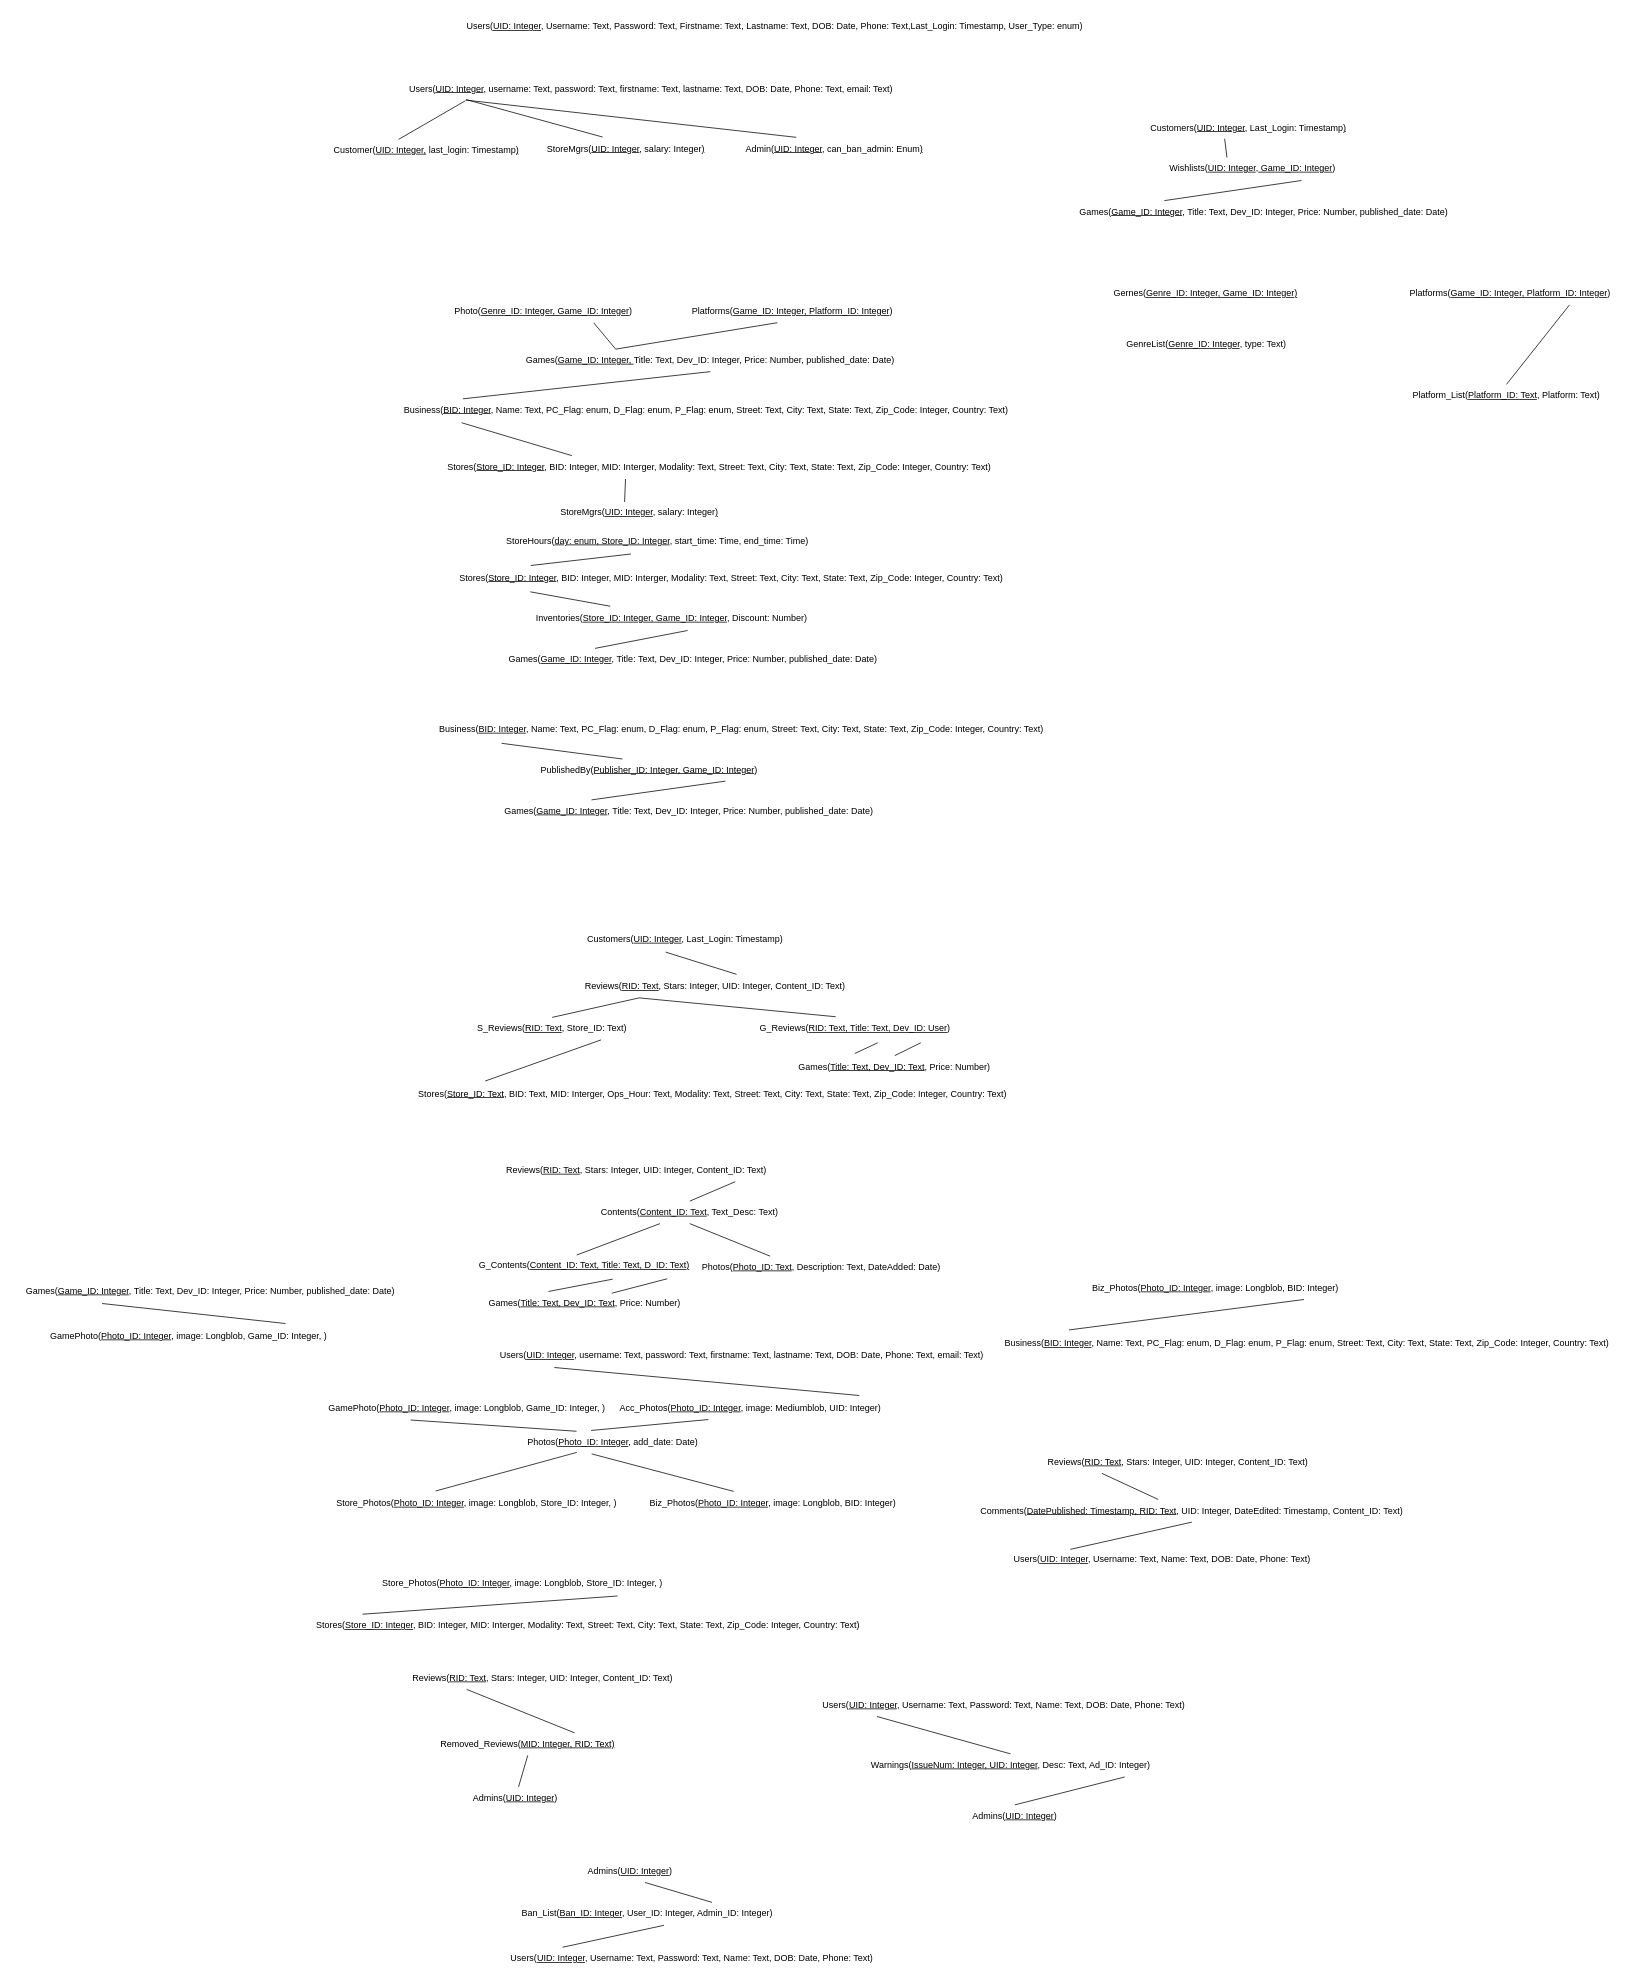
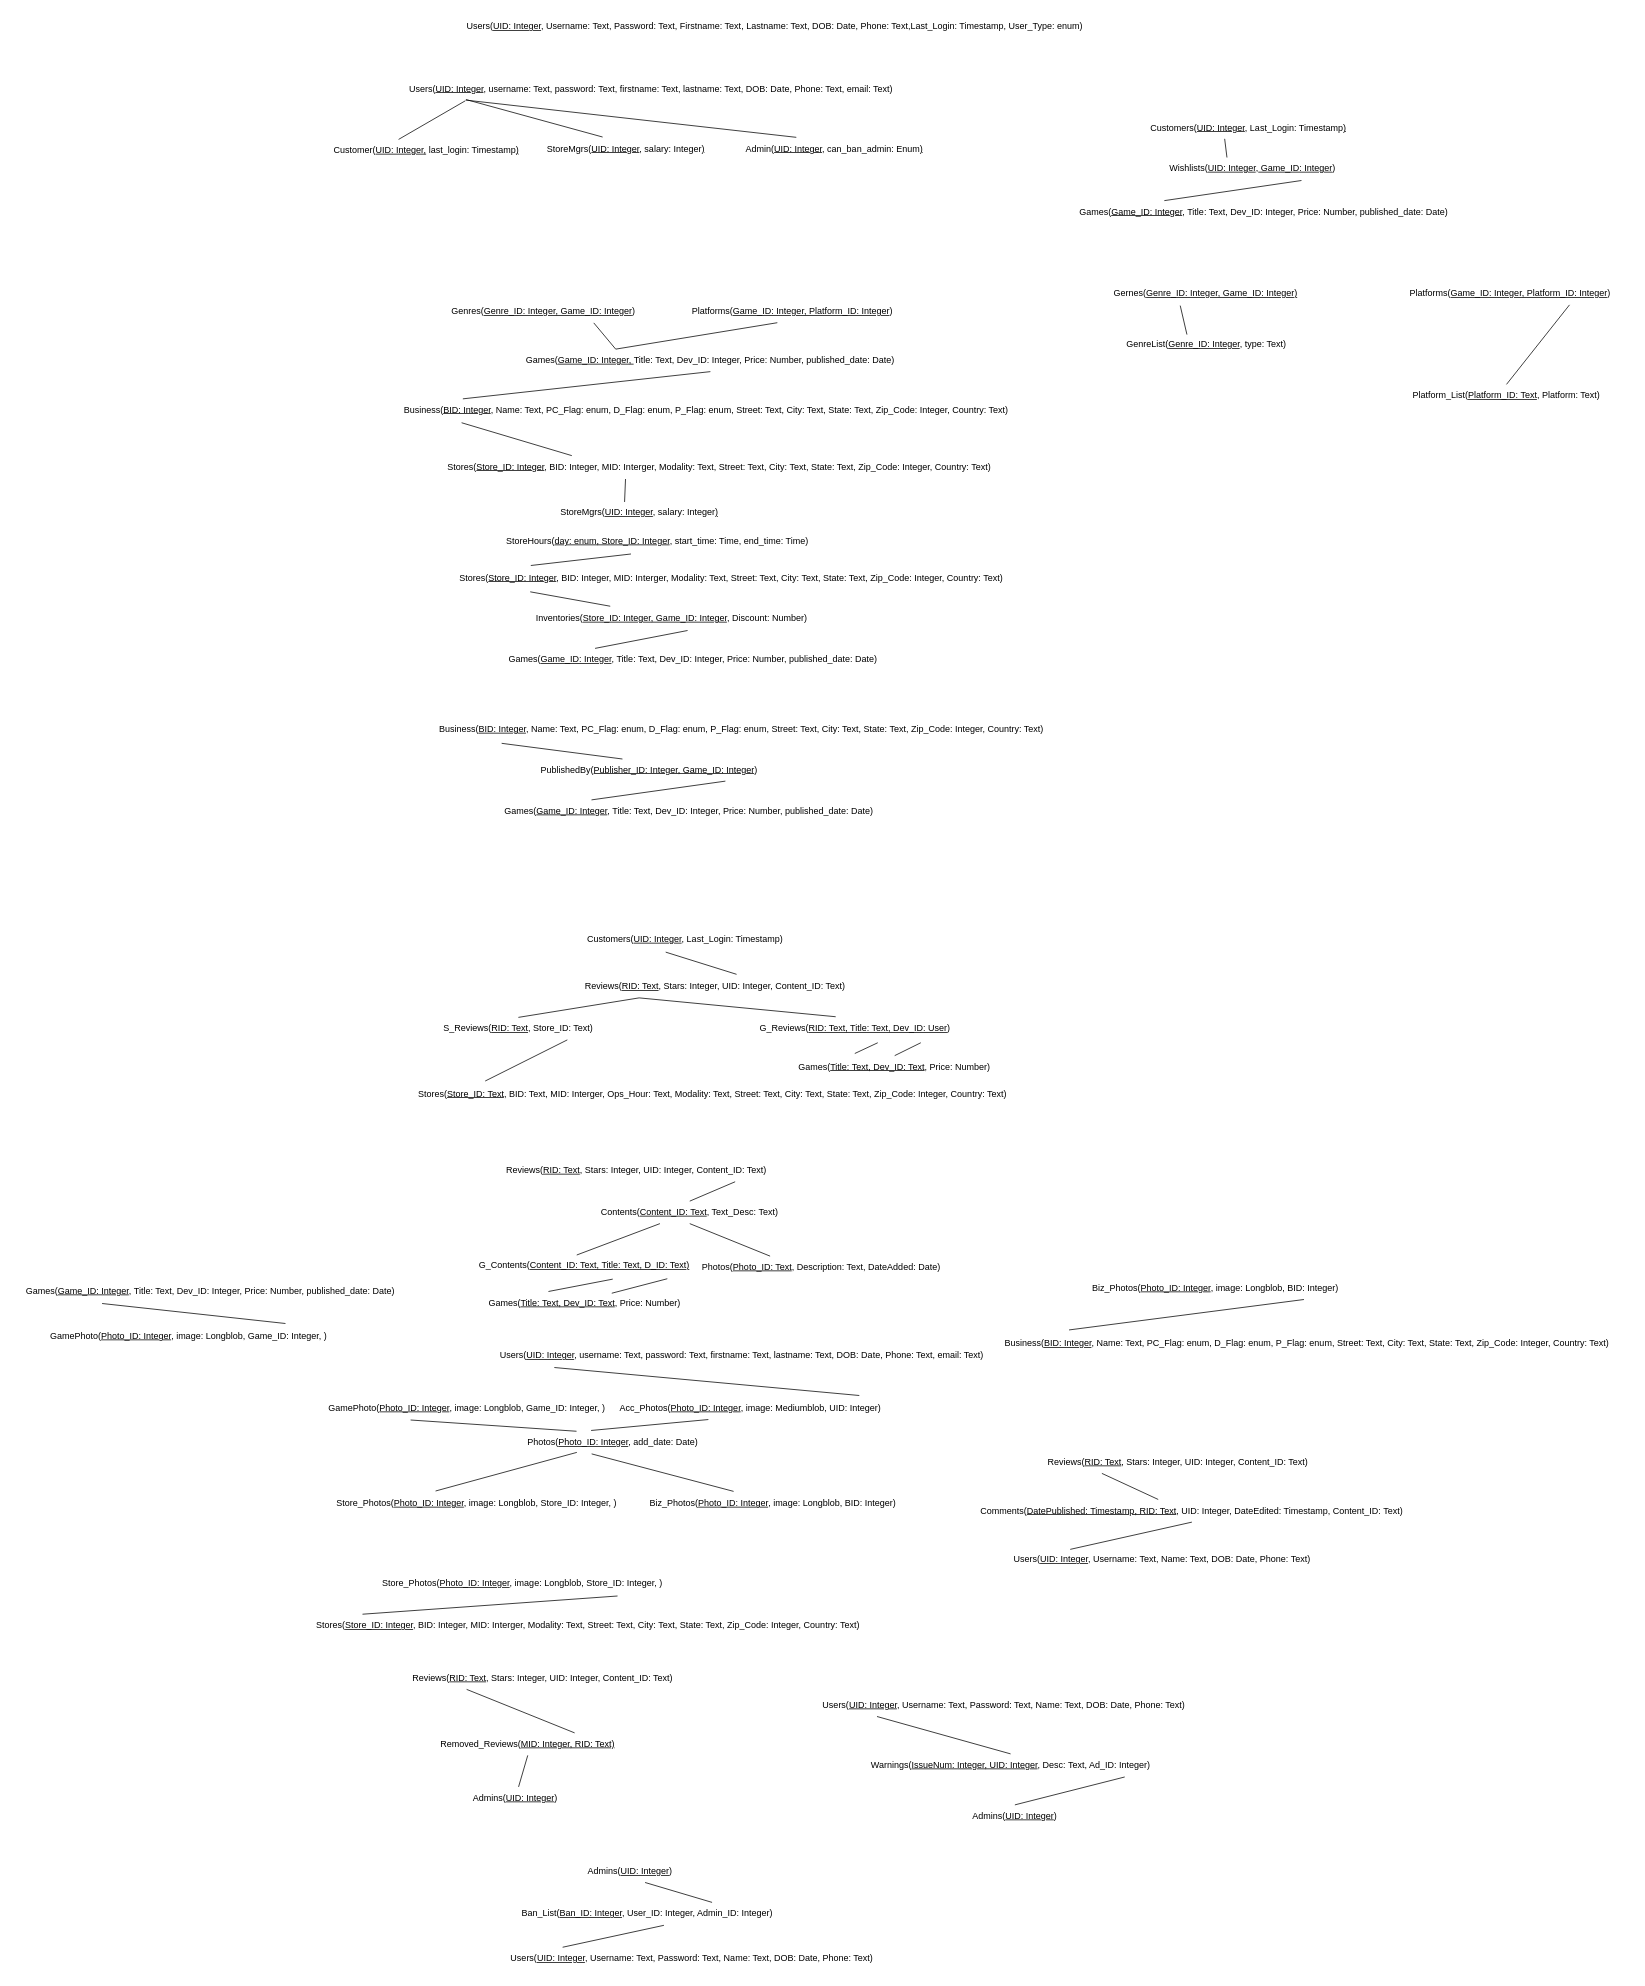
(543, 312) -> (543, 312)
none -> (1183, 320)
(552, 1029) -> (518, 1029)
